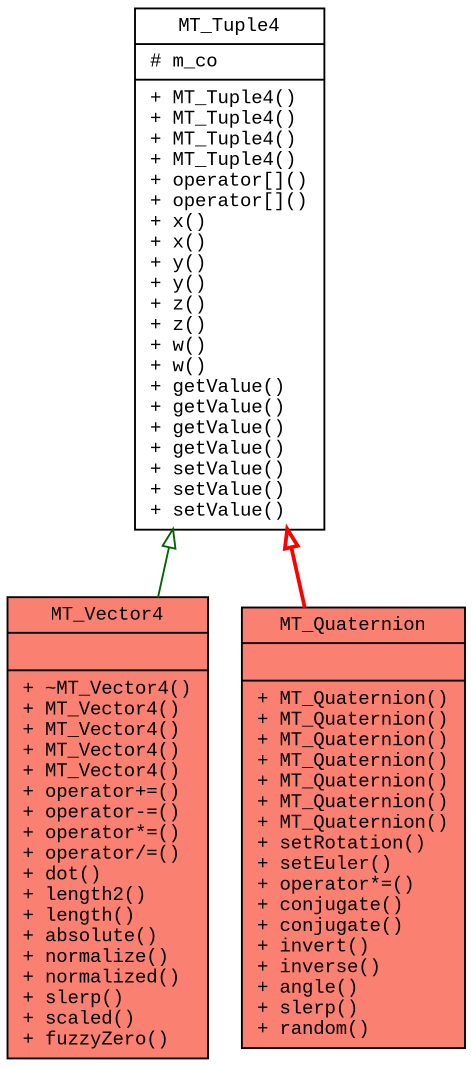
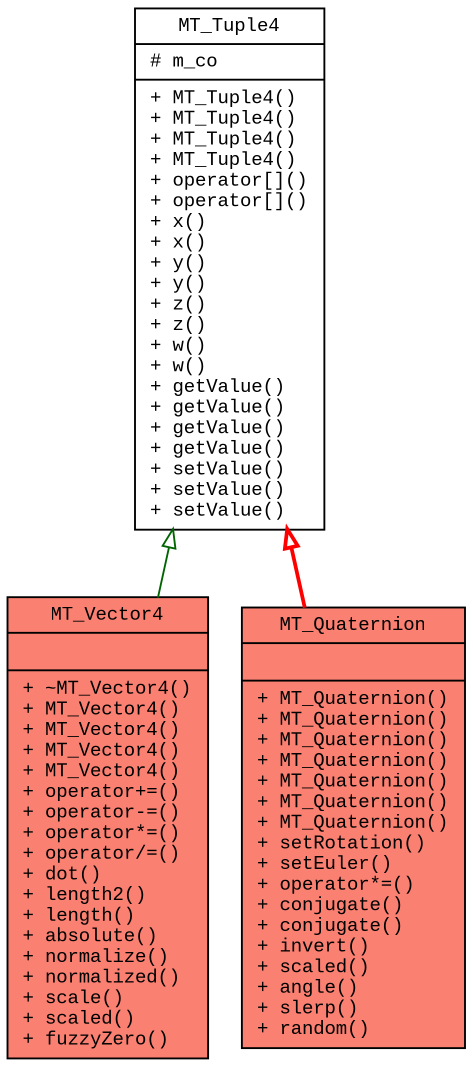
(320, 967) -> (314, 967)
(74, 998) -> (74, 998)
